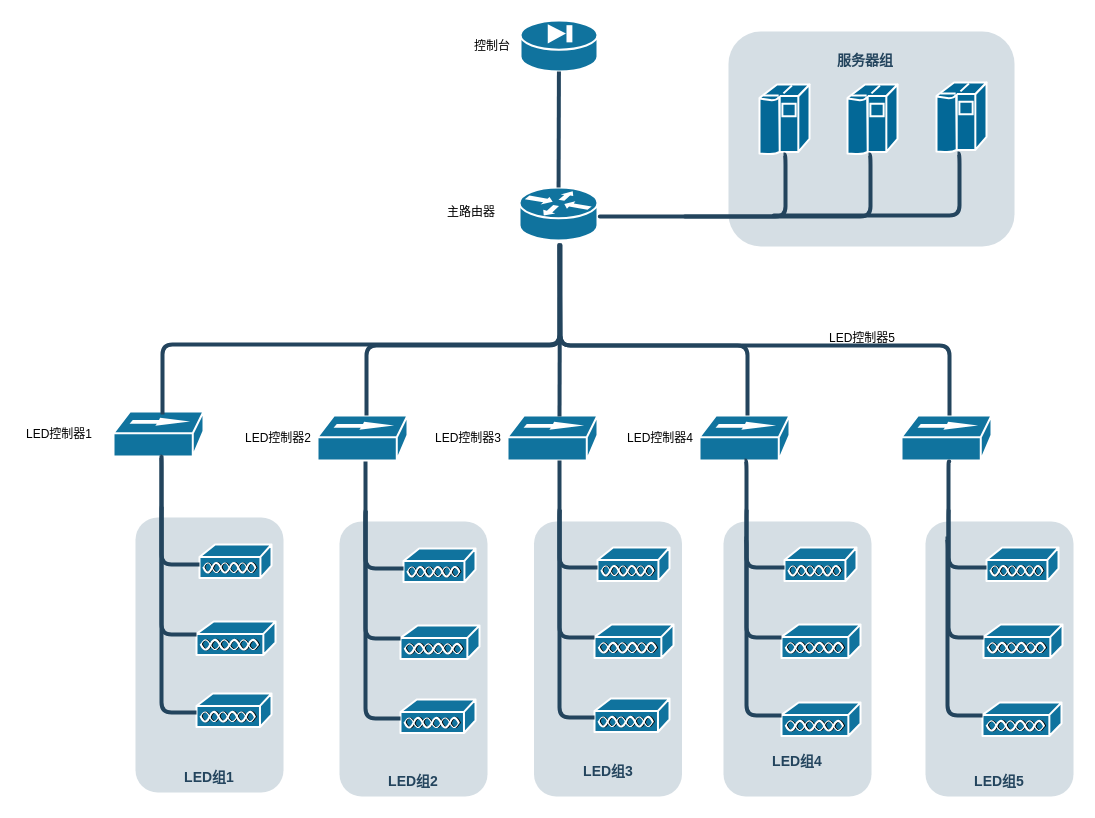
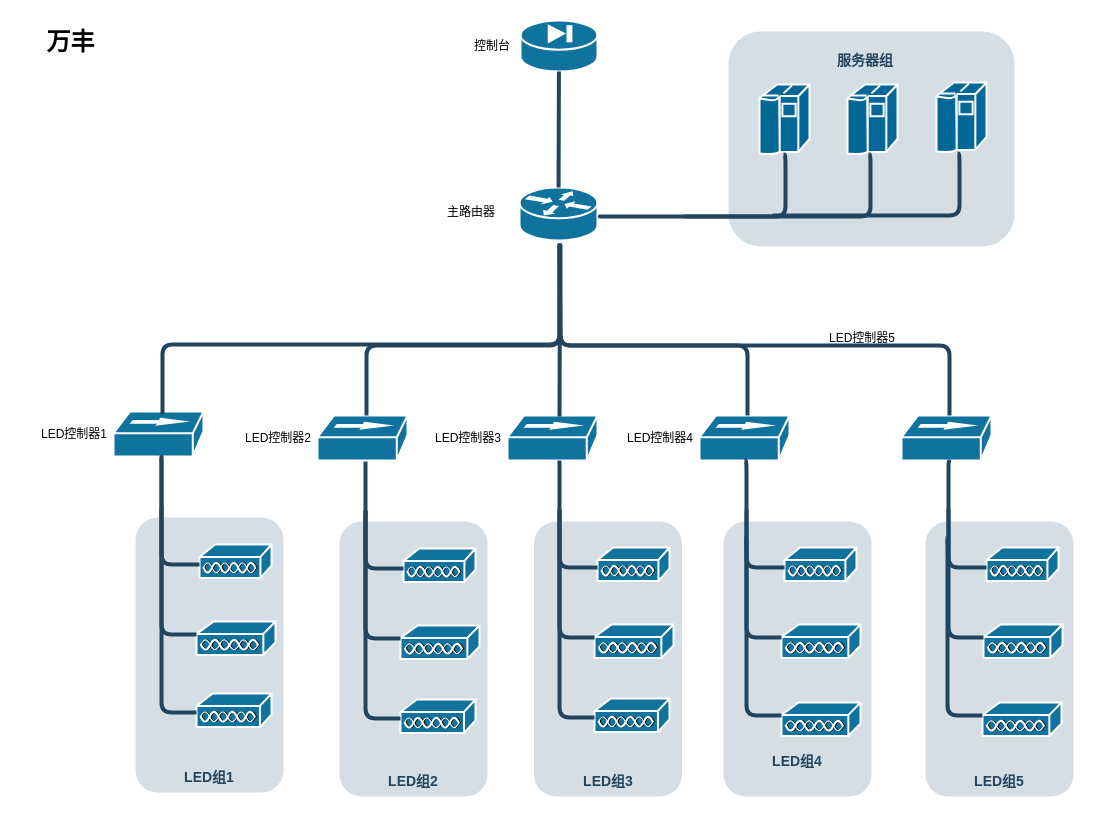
none -> (71, 43)
(60, 434) -> (75, 434)
(608, 771) -> (608, 781)
